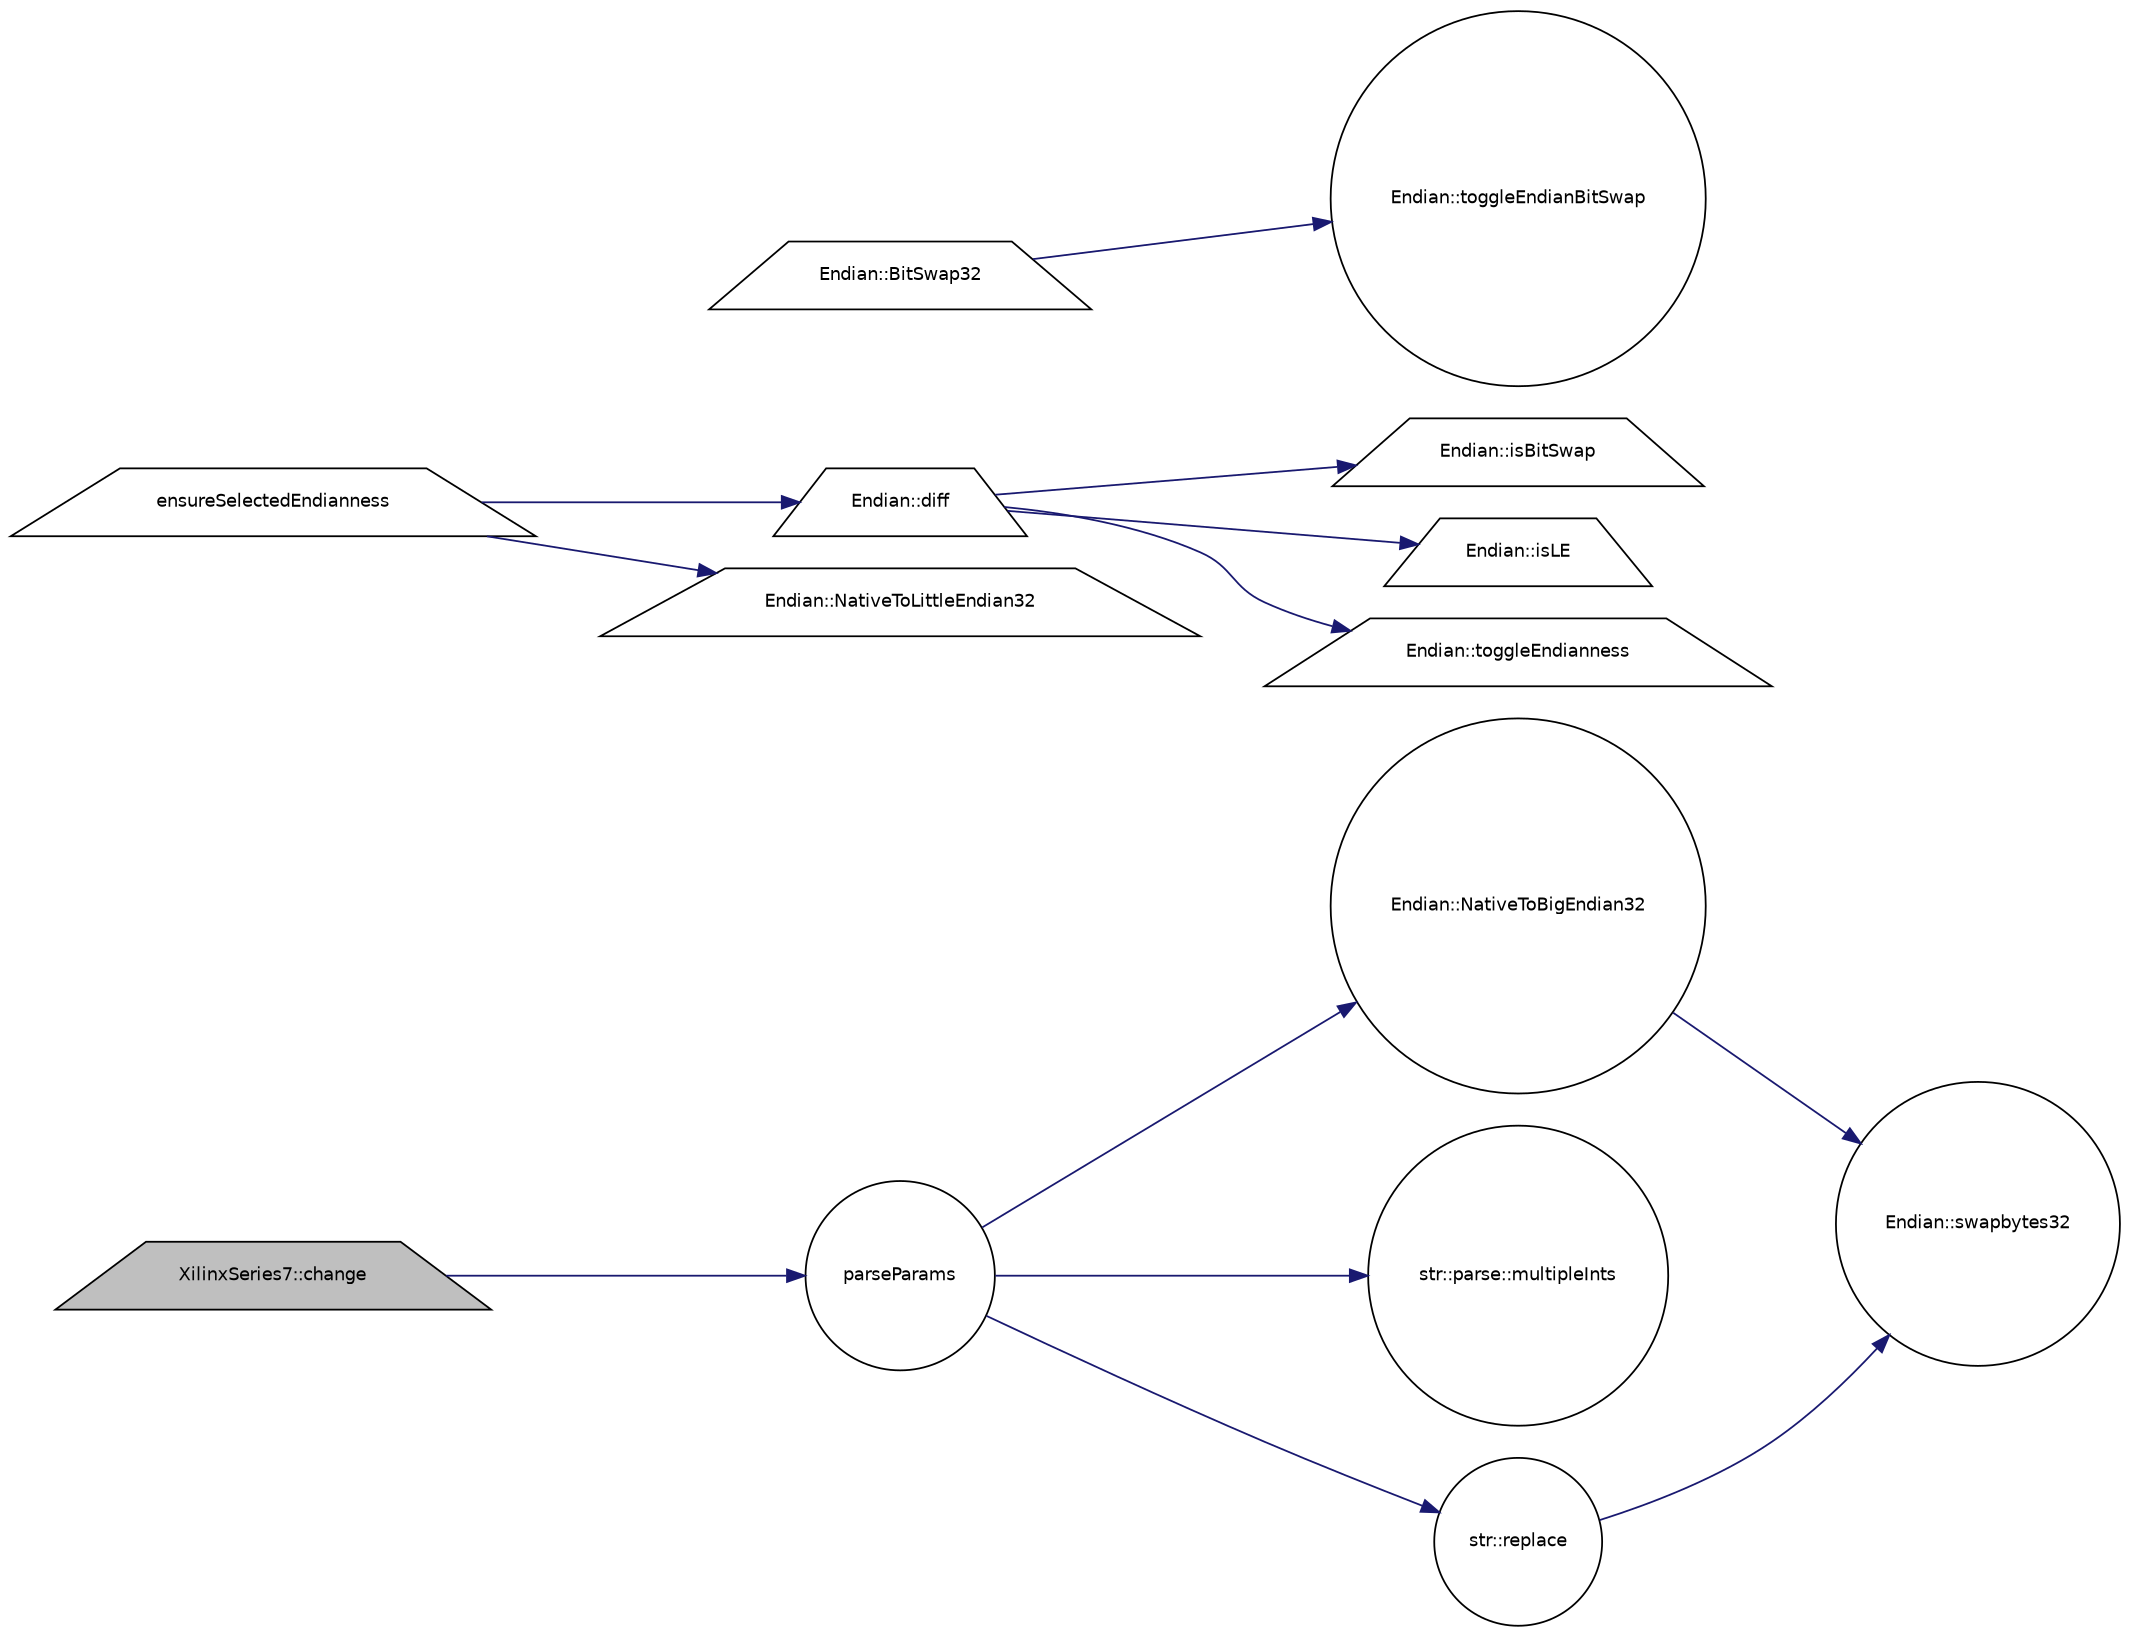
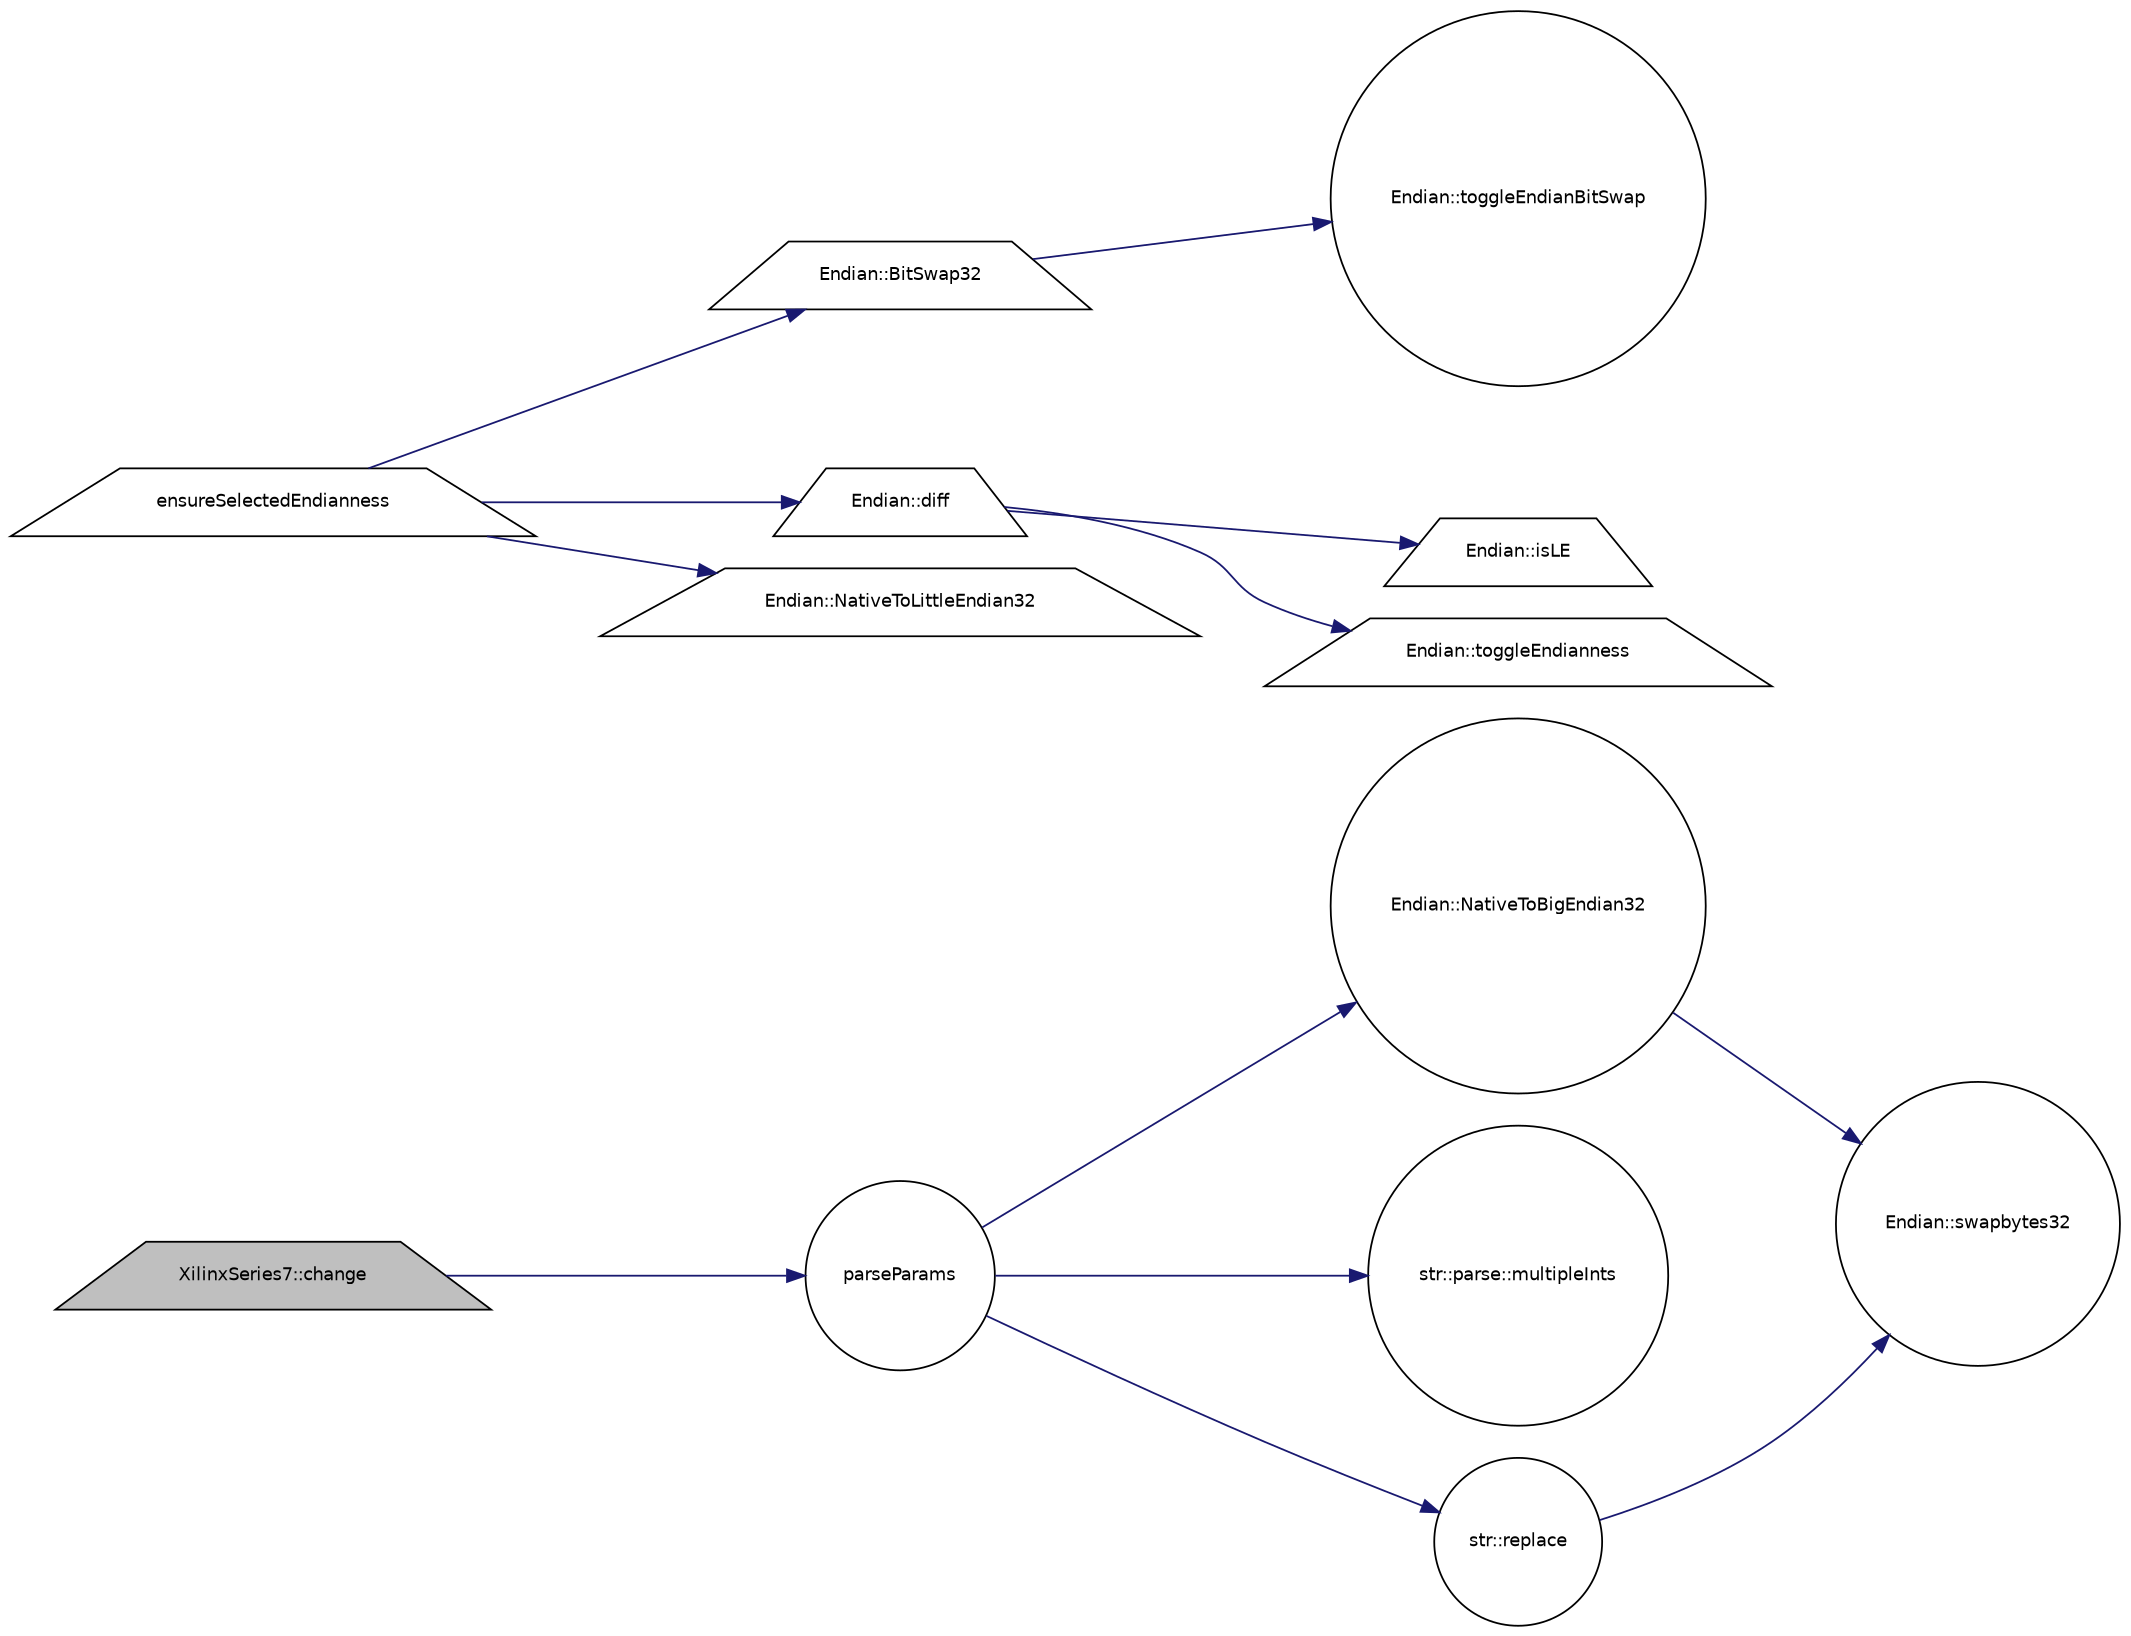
none -> (578, 392)
(1518, 452) -> none
